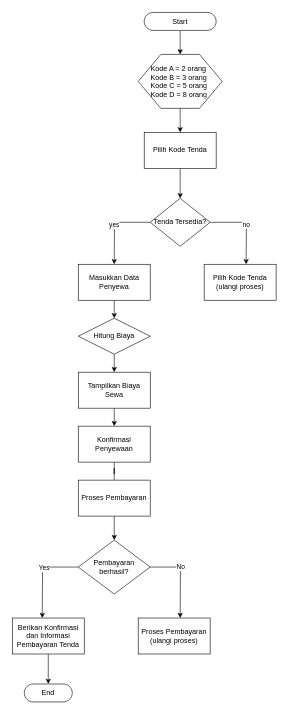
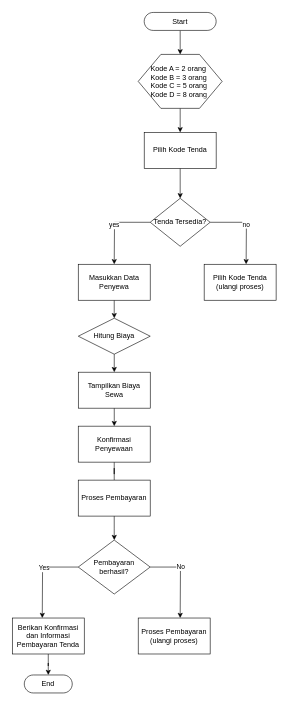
(48, 693) -> (48, 684)
